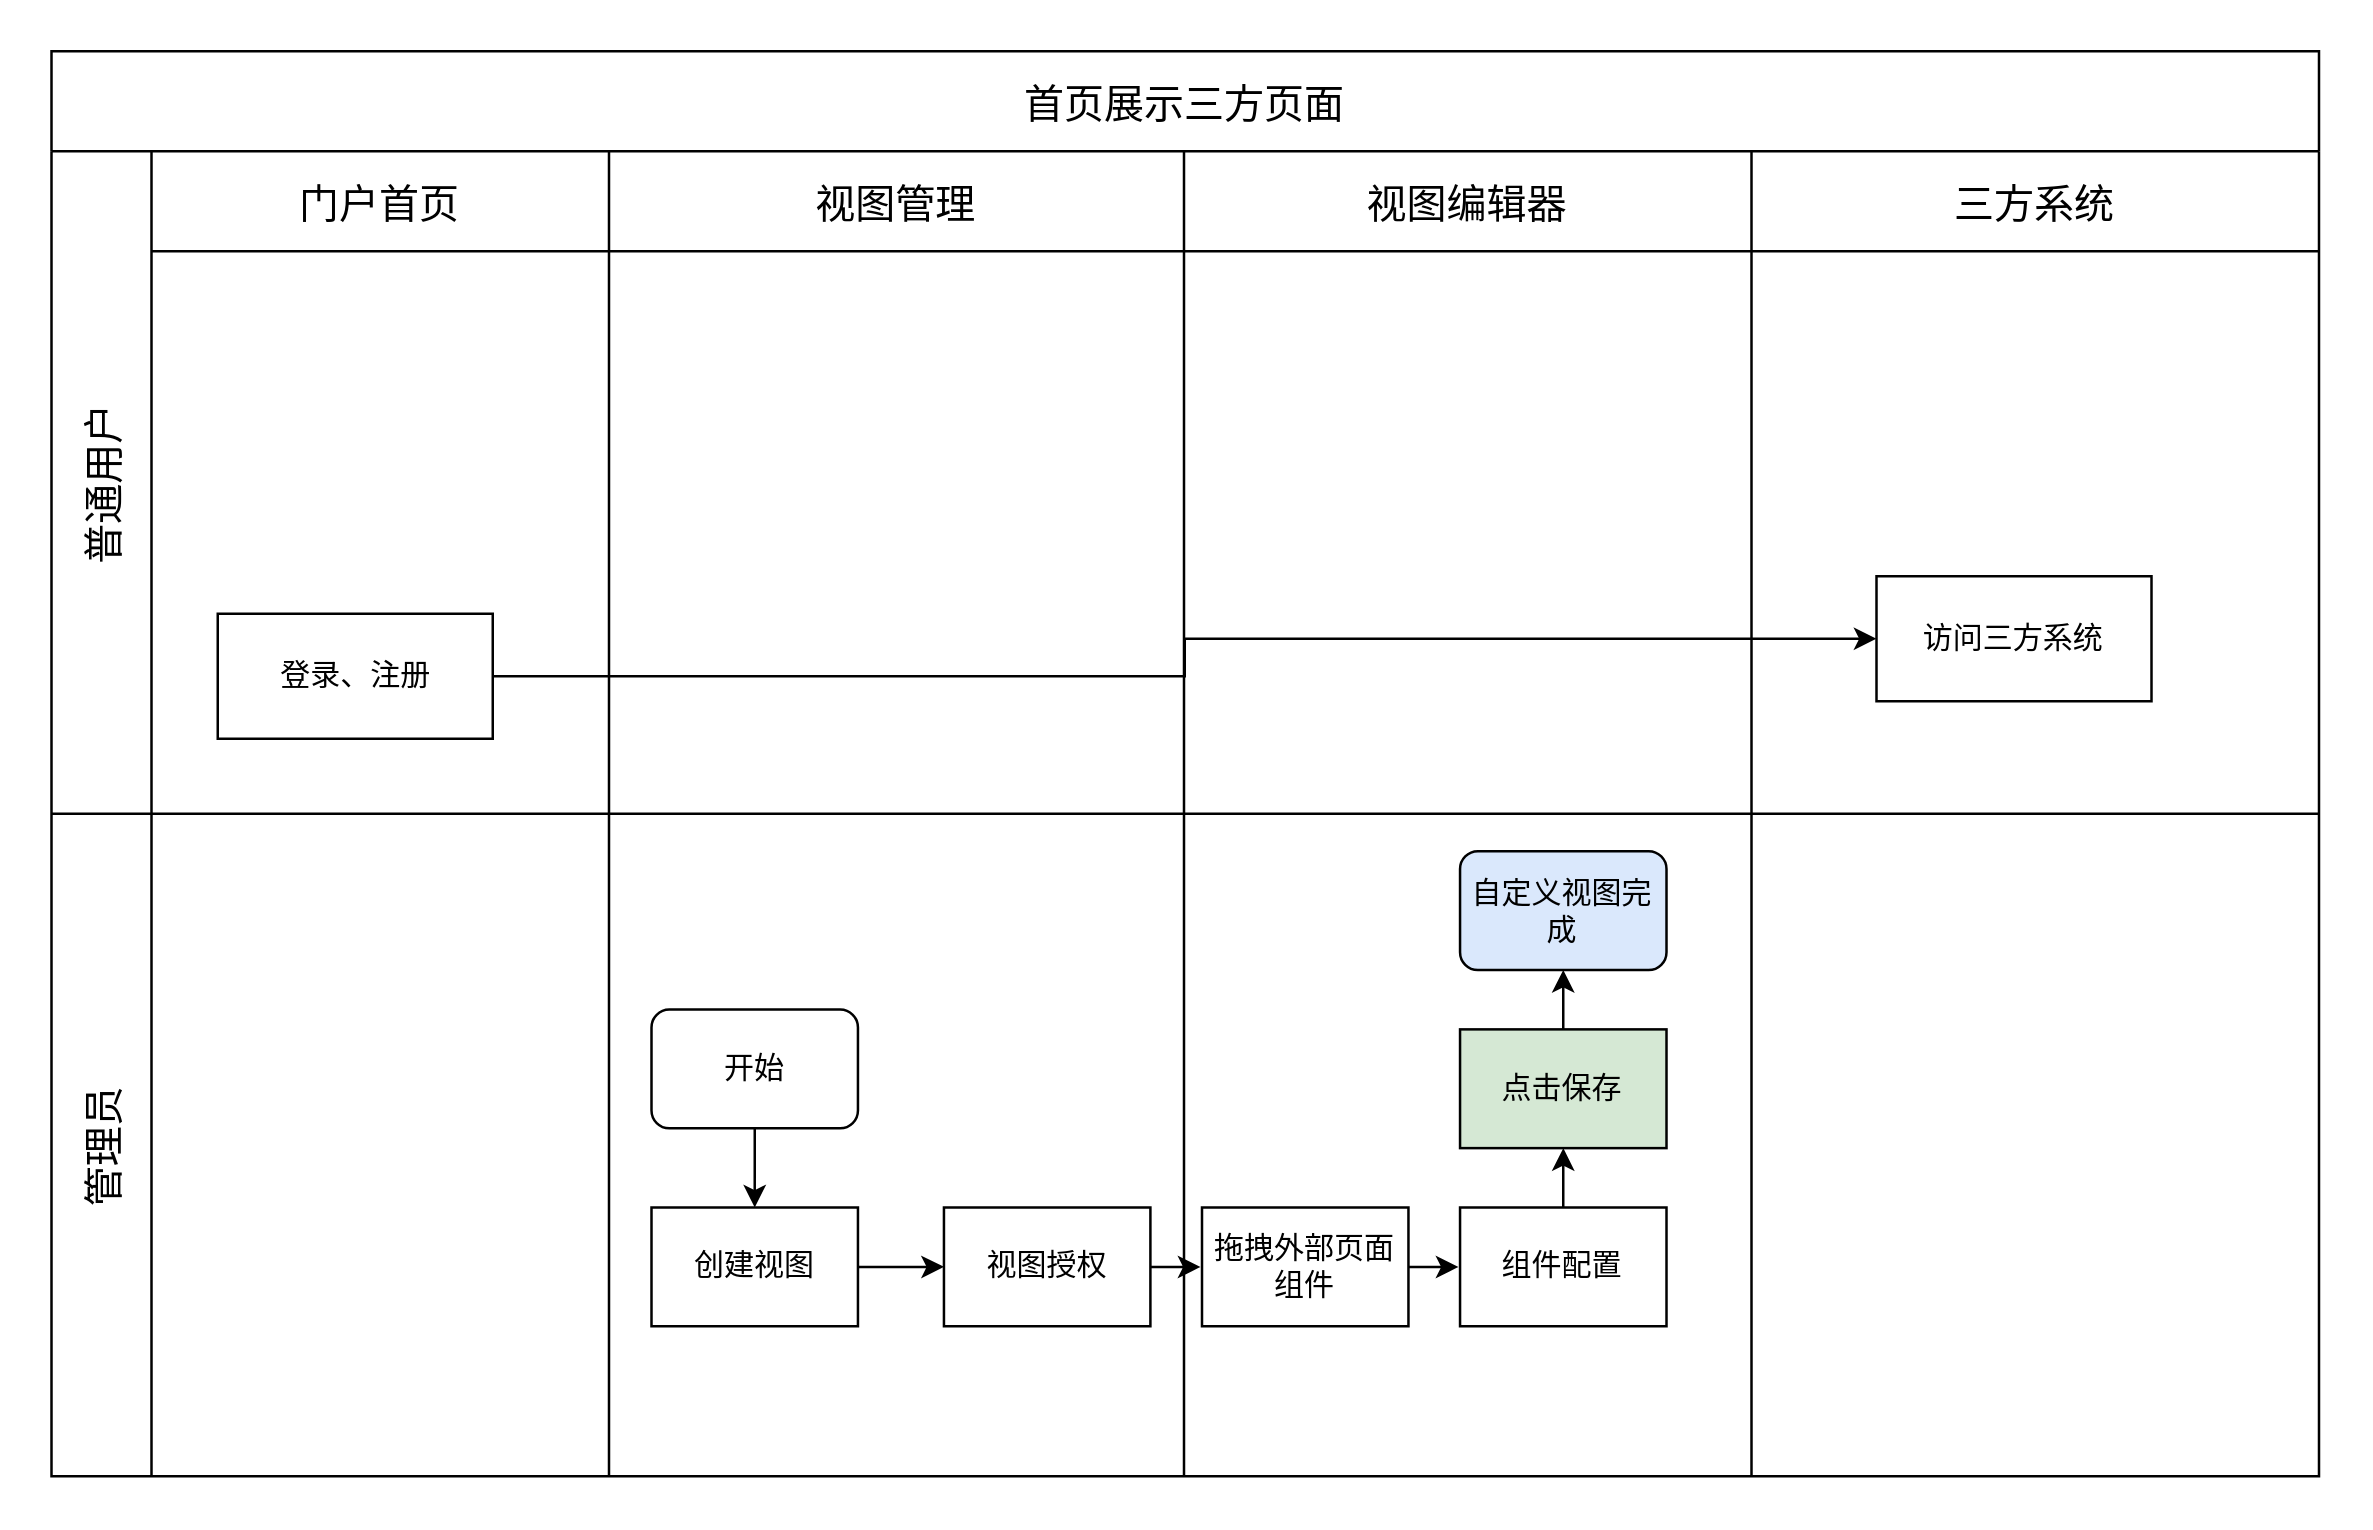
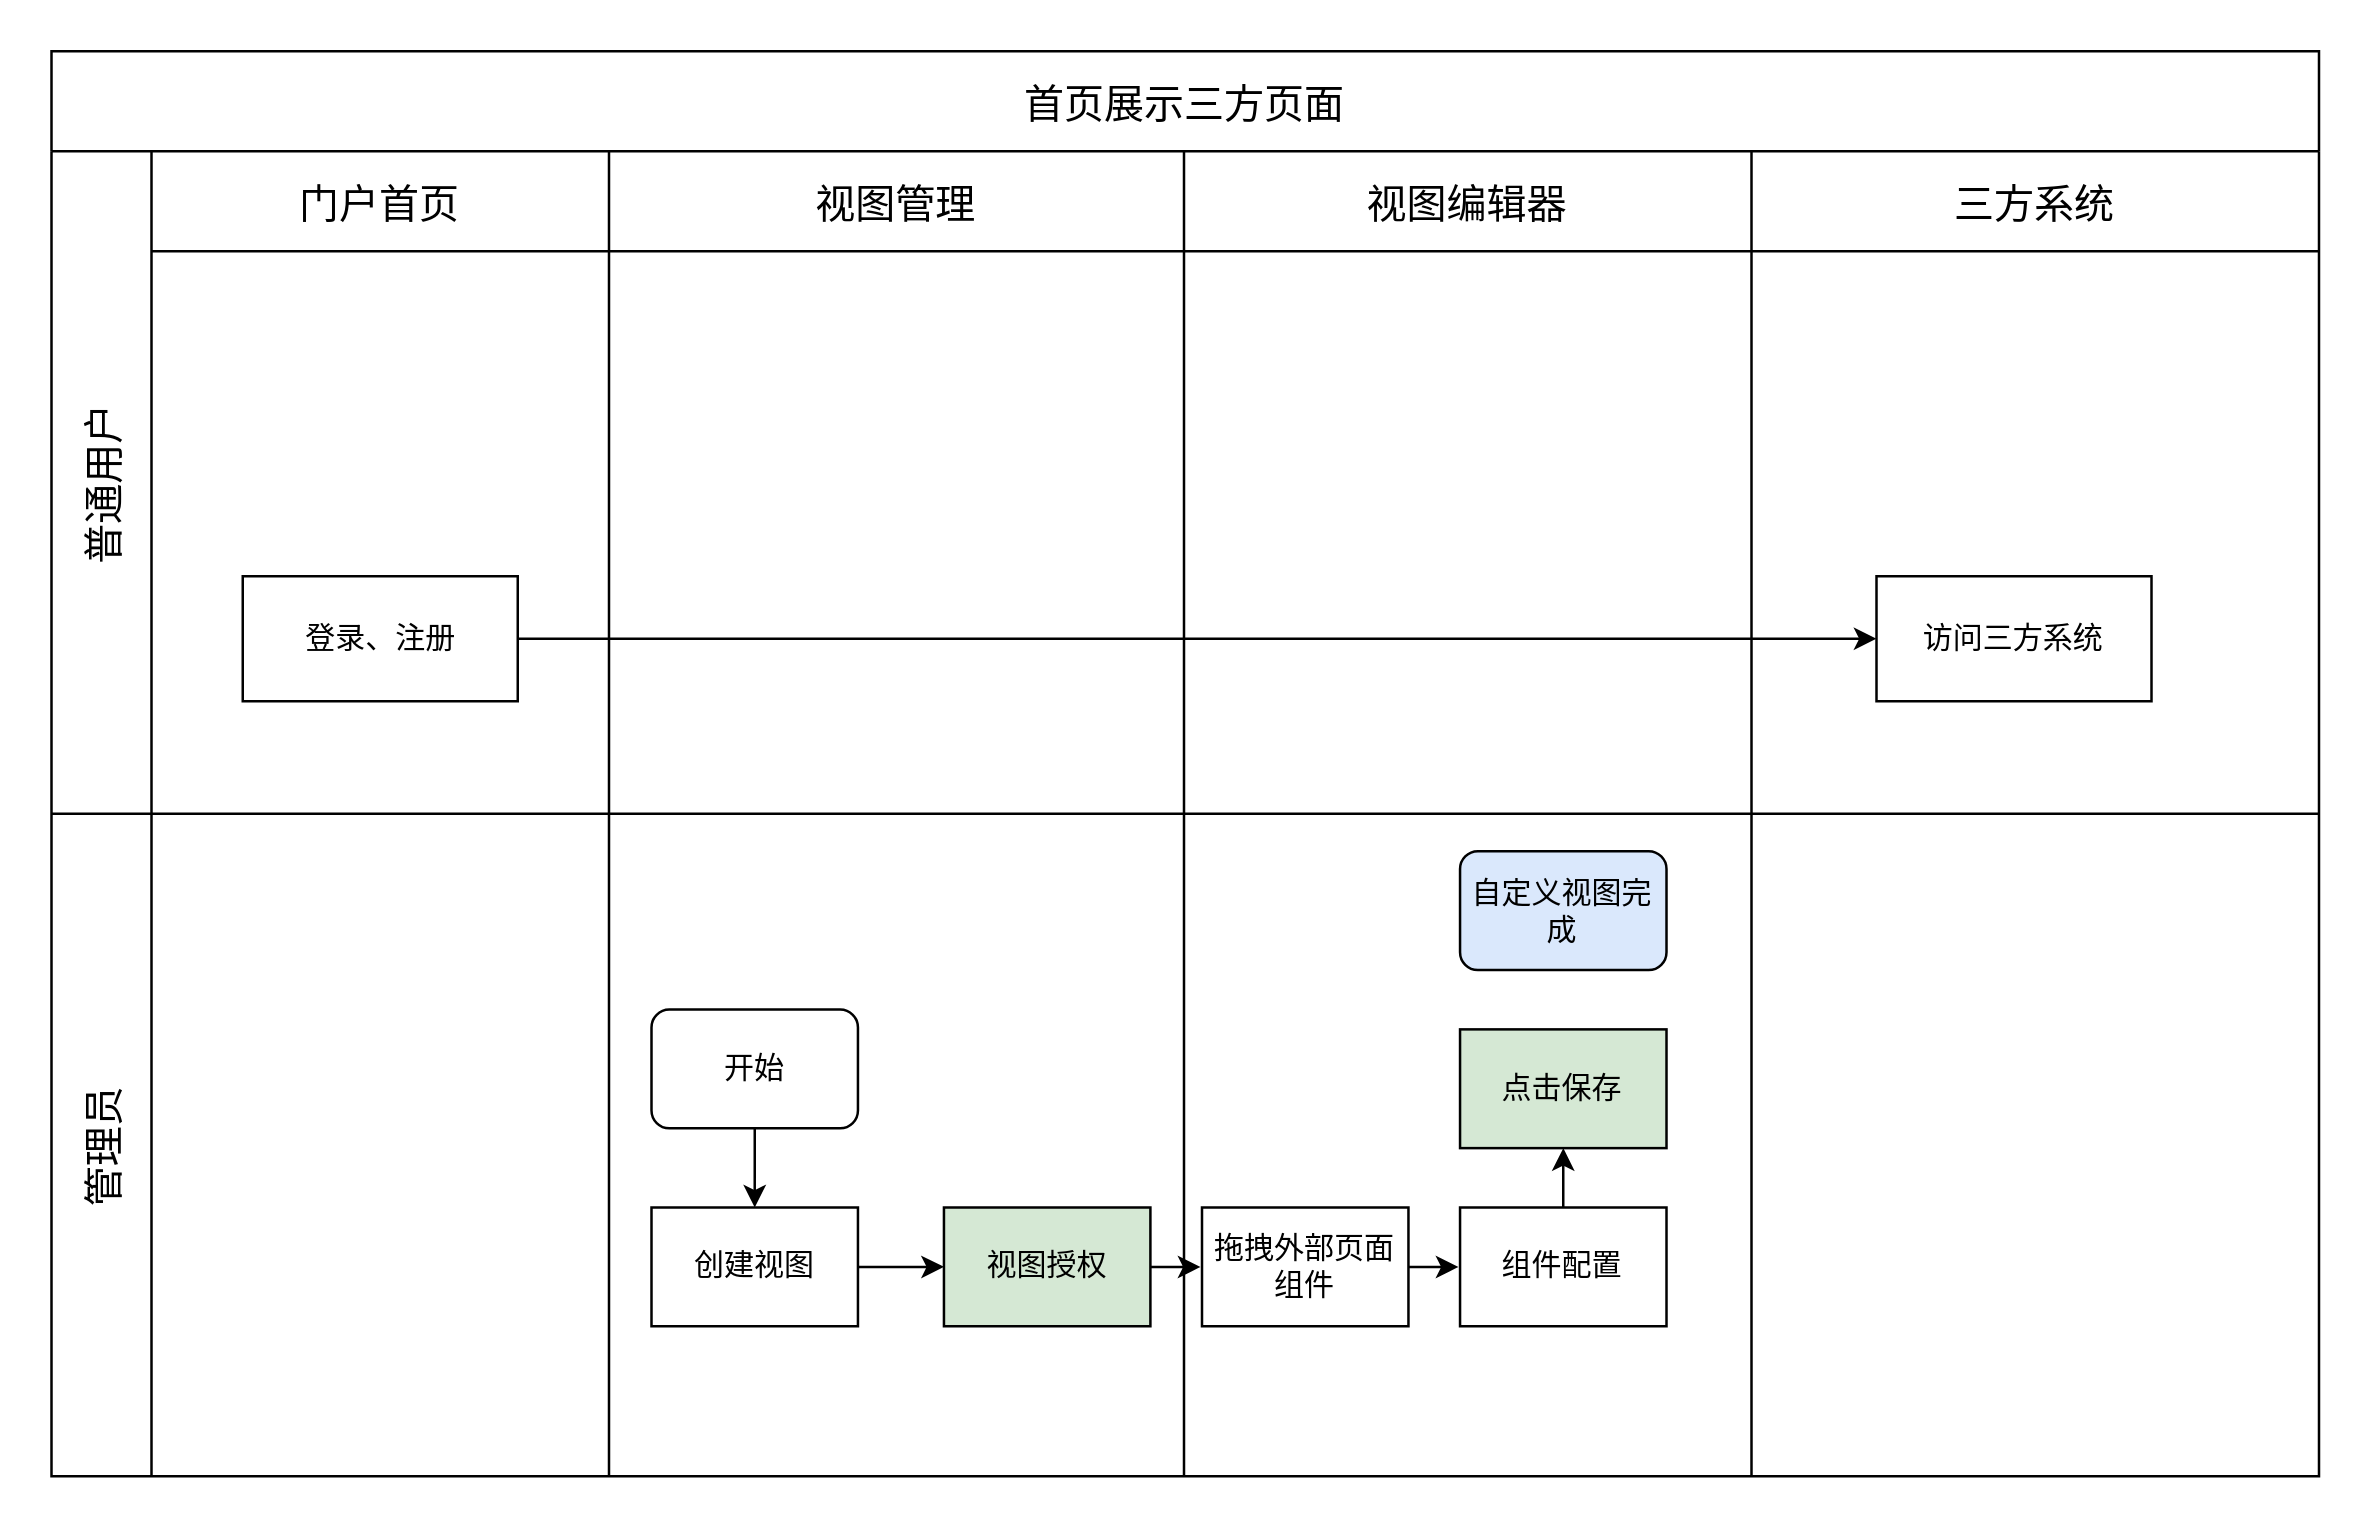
(355, 676) -> (380, 639)
(1563, 1002) -> none
(1047, 1267) -> (1047, 1267)
